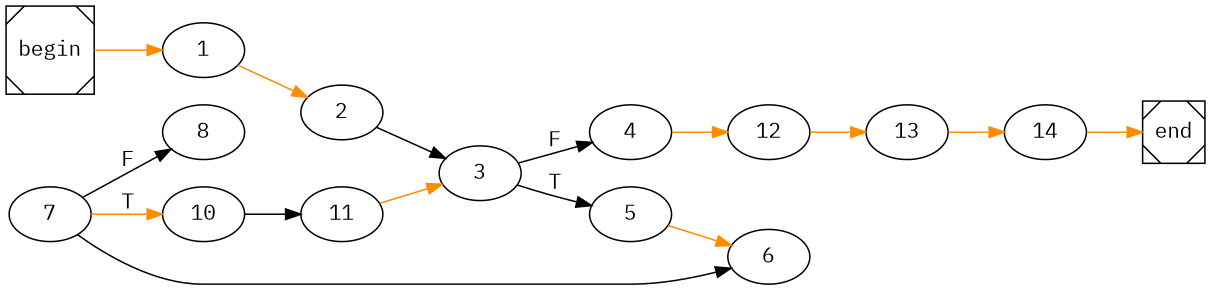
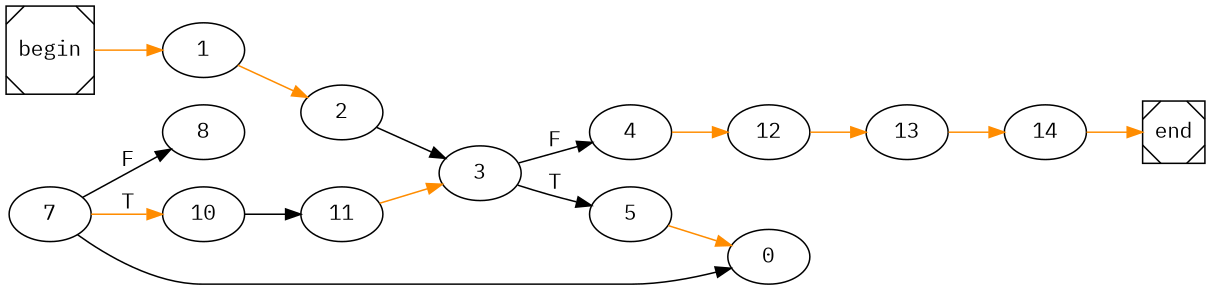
(769, 257) -> (769, 257)
